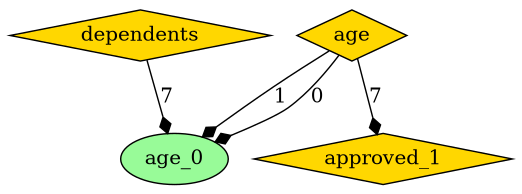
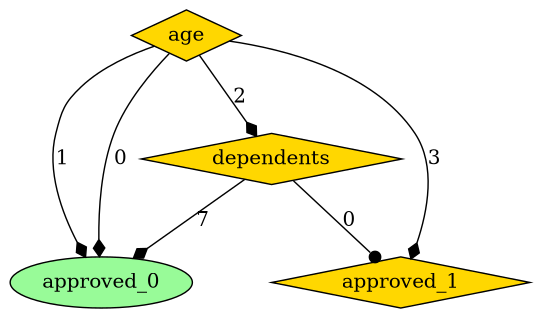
none -> (223, 89)
(376, 97) -> (435, 159)
(174, 159) -> (101, 282)
none -> (332, 217)
